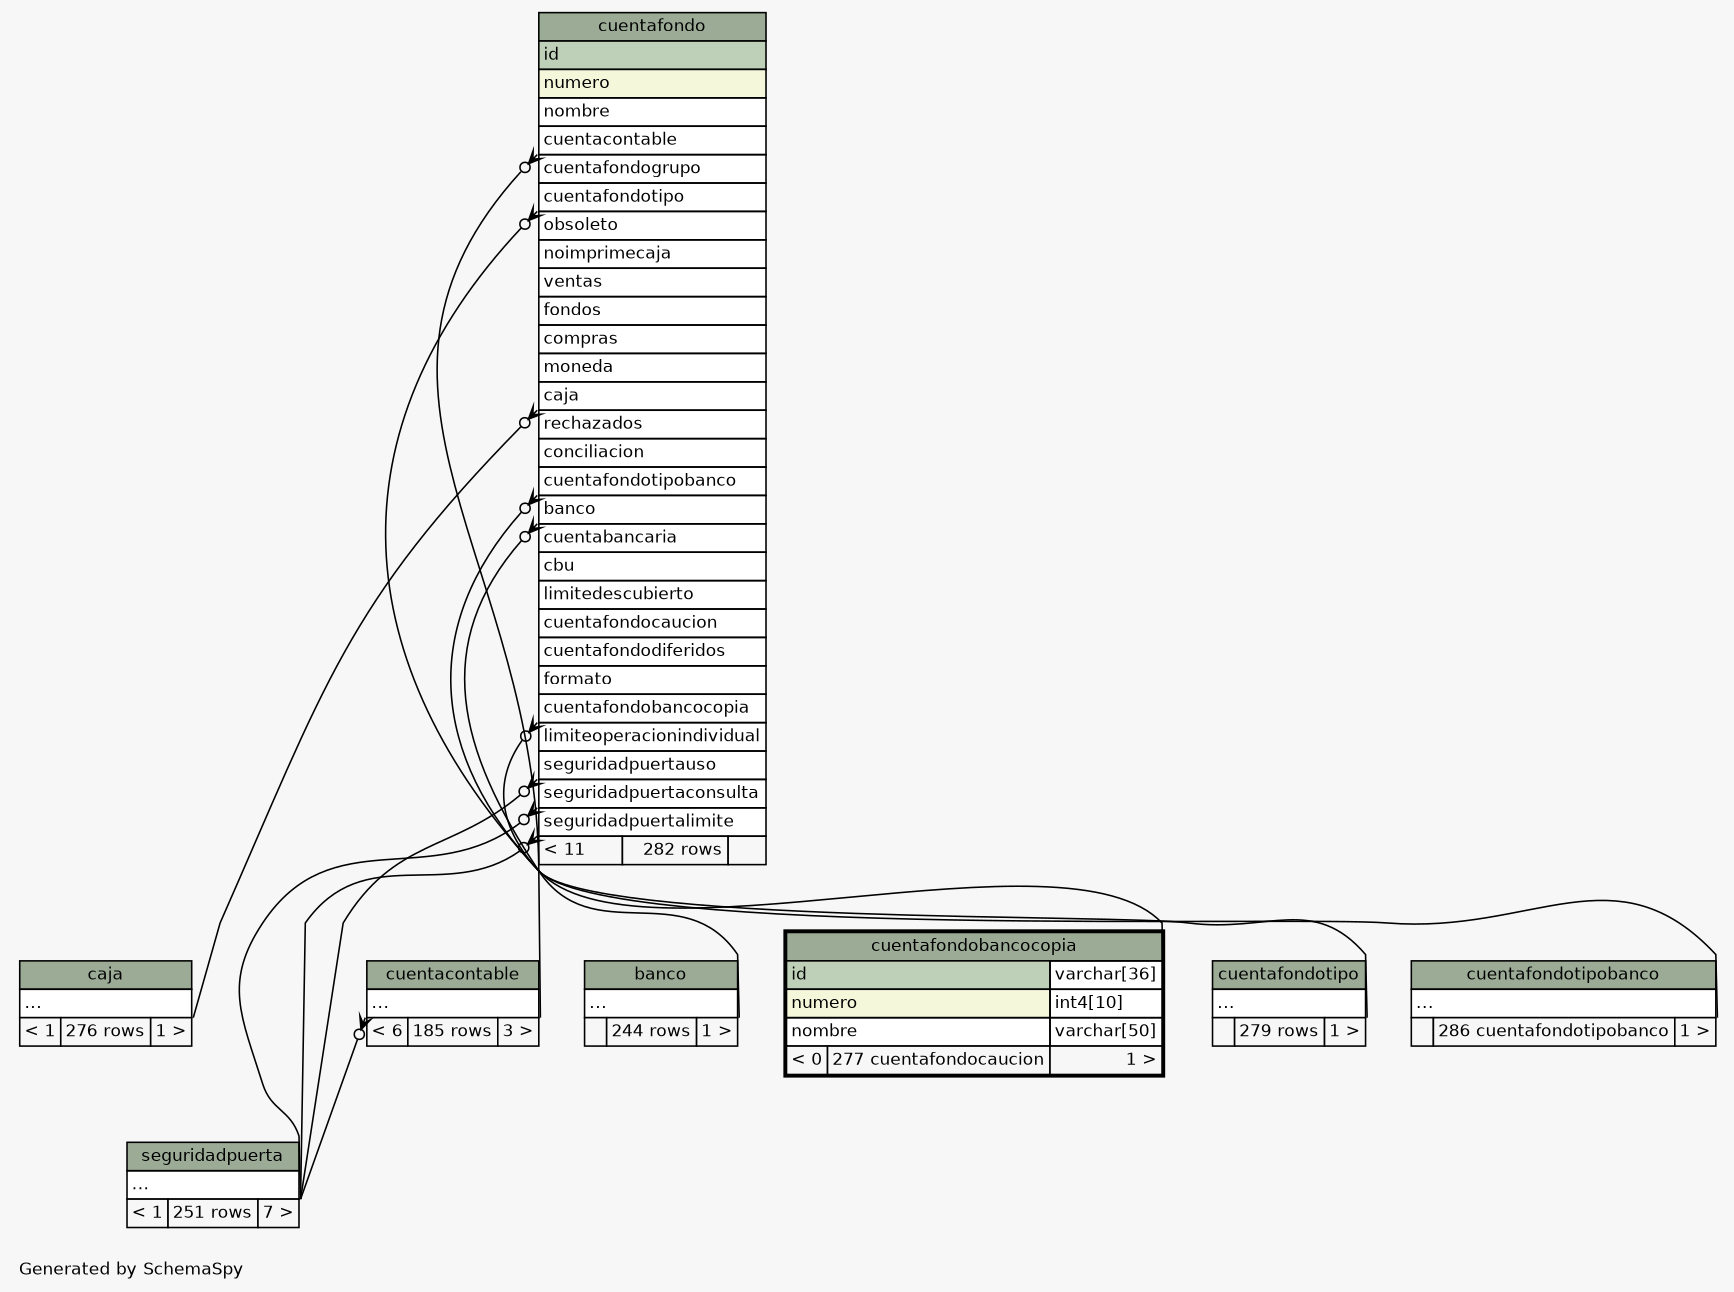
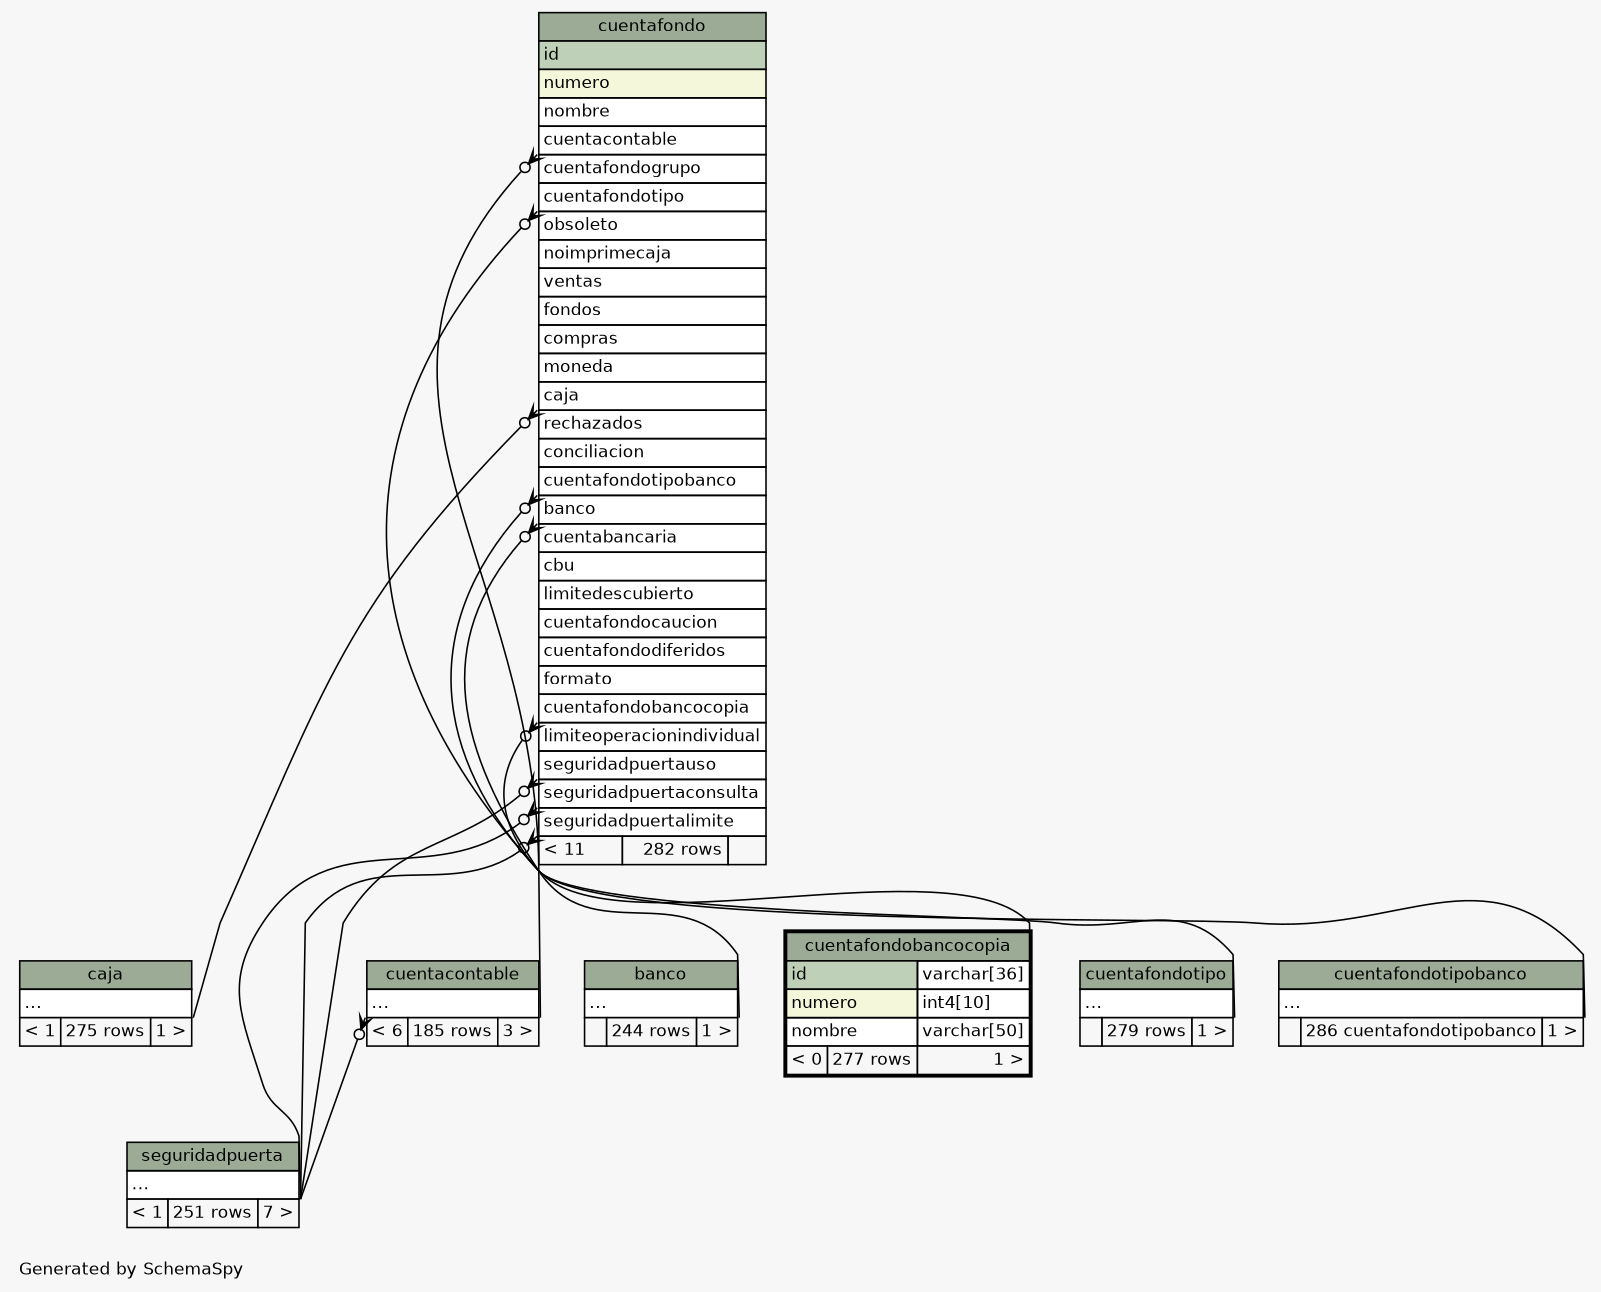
(106, 1031) -> (106, 1031)
(939, 1059) -> (873, 1059)
